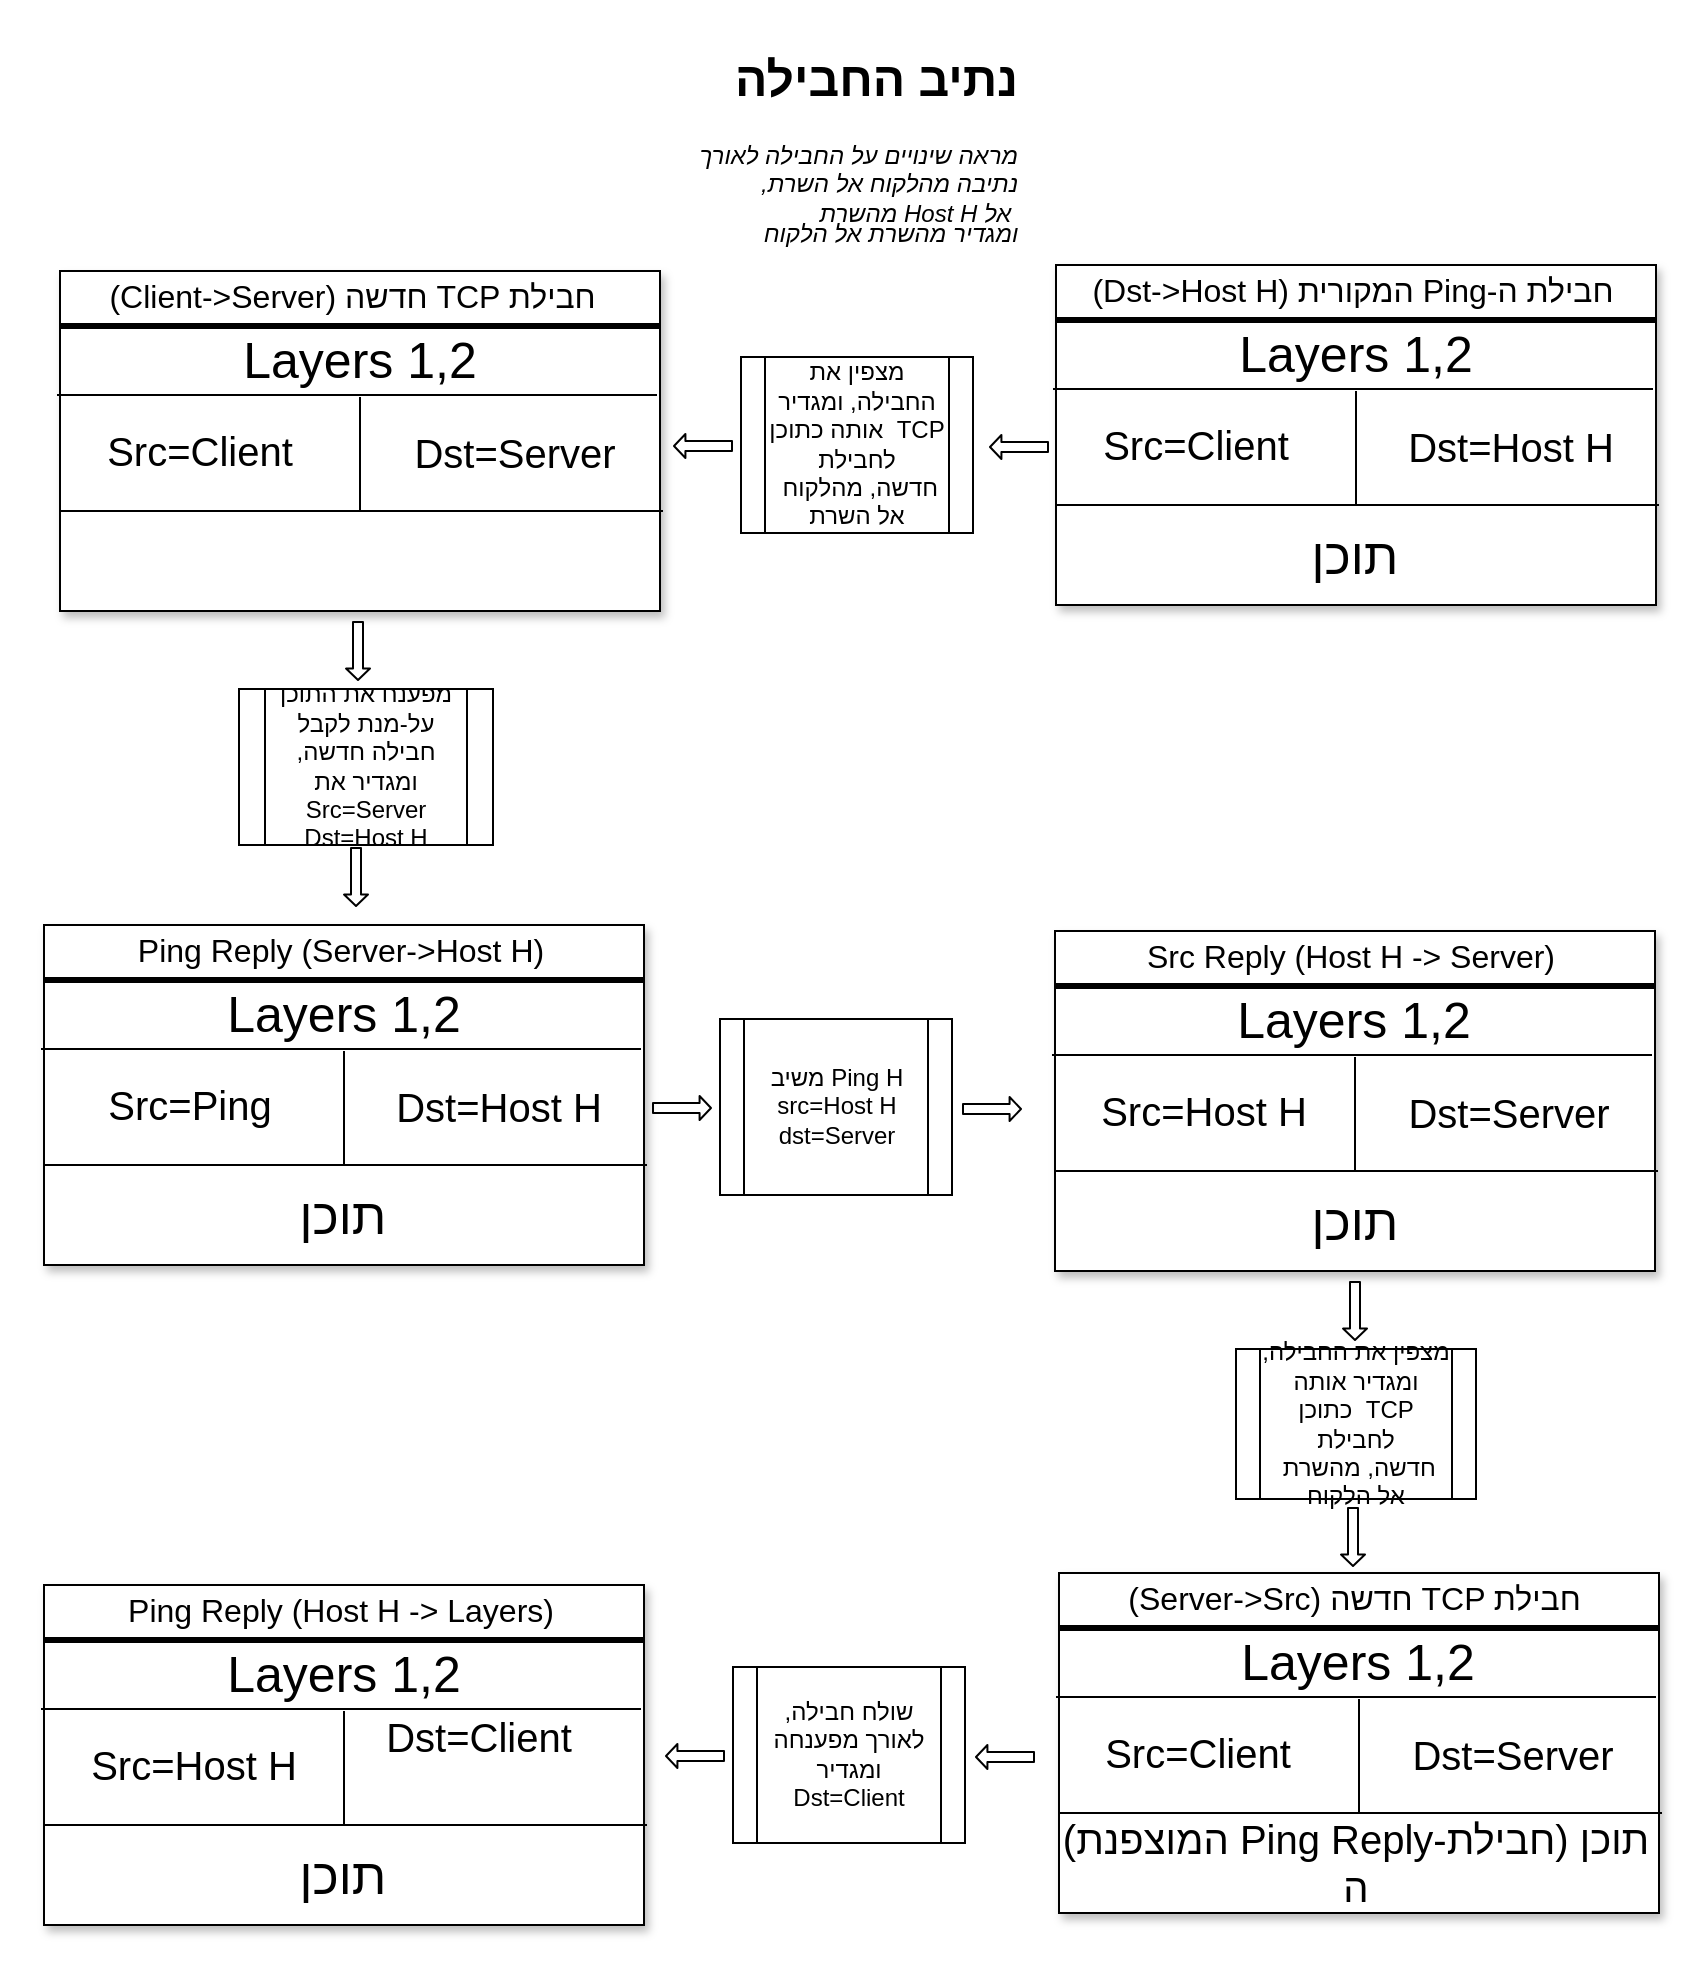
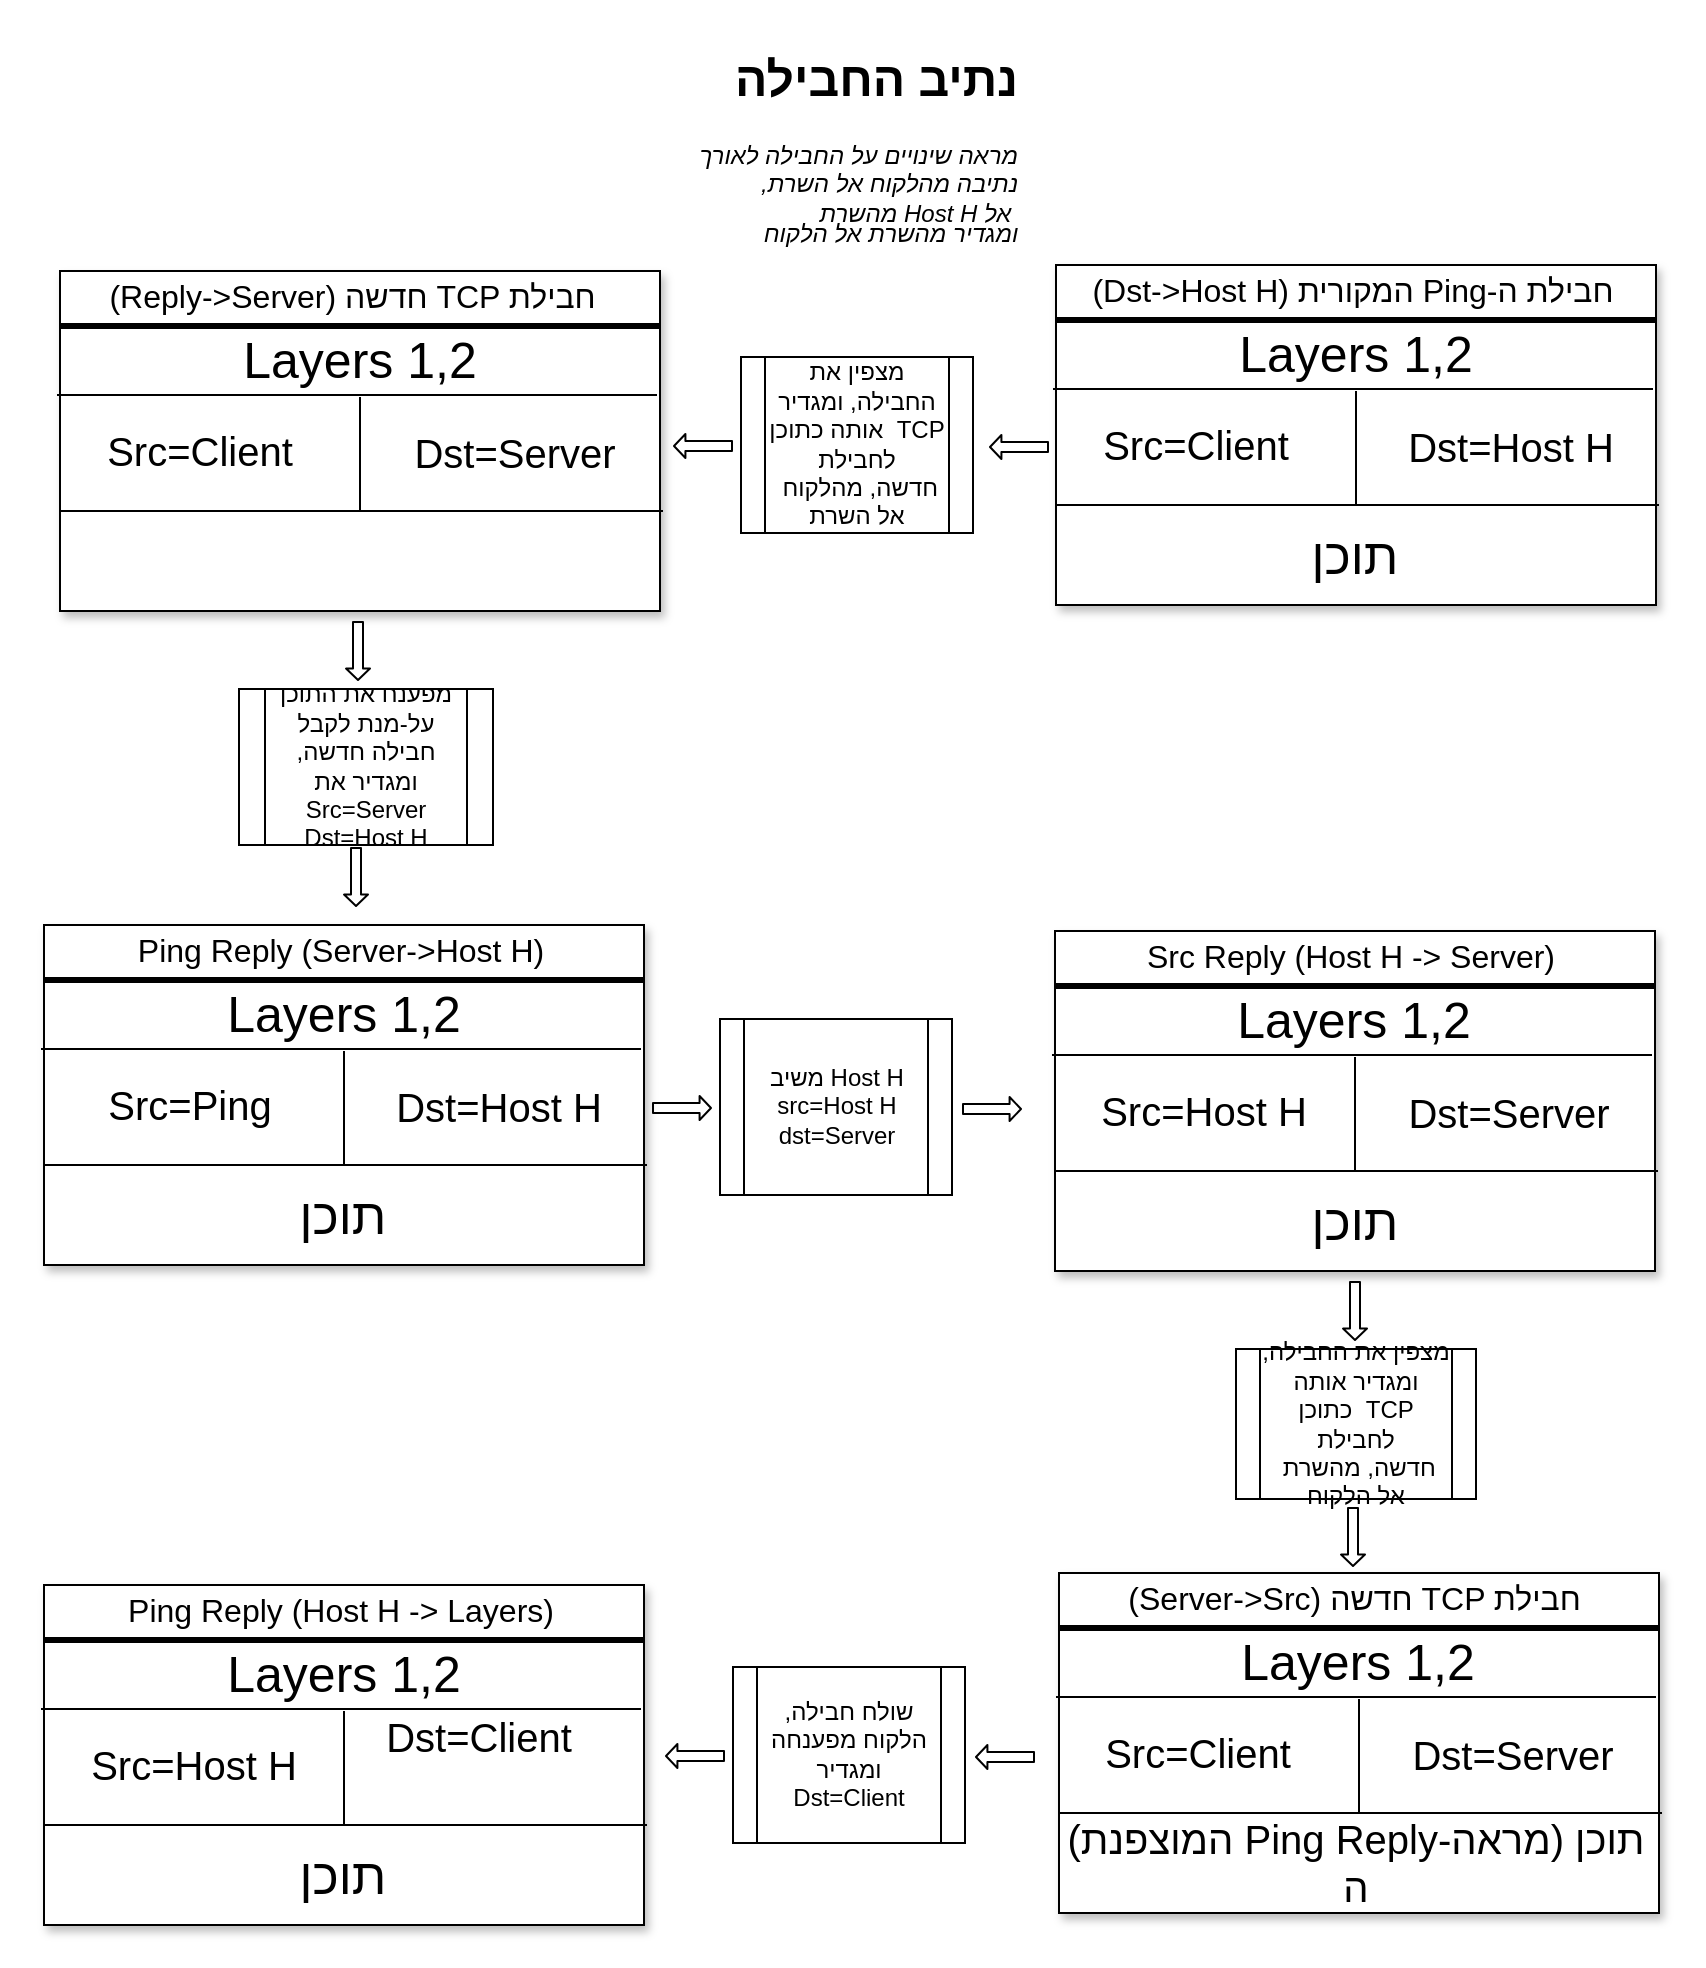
(358, 297) -> (358, 297)
(838, 1107) -> (838, 1107)
(850, 1755) -> (850, 1755)
(1357, 1863) -> (1357, 1863)
